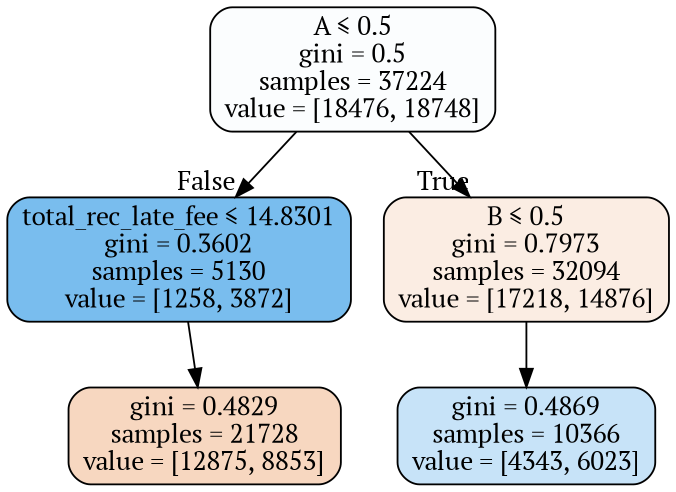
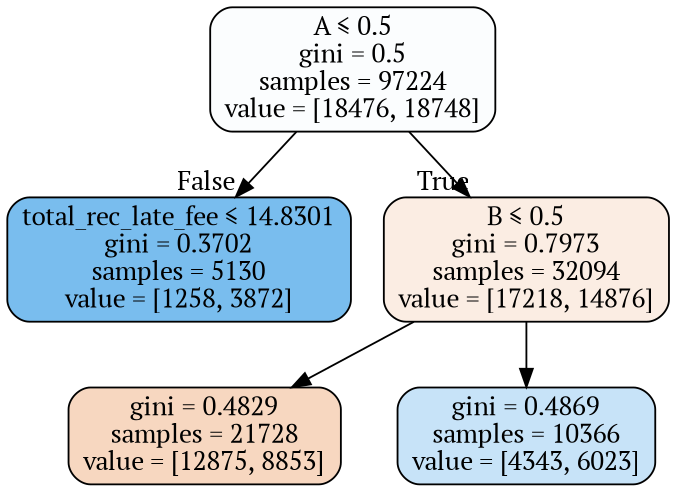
(353, 82) -> (353, 82)
(179, 245) -> (179, 245)
(192, 345) -> (361, 350)
